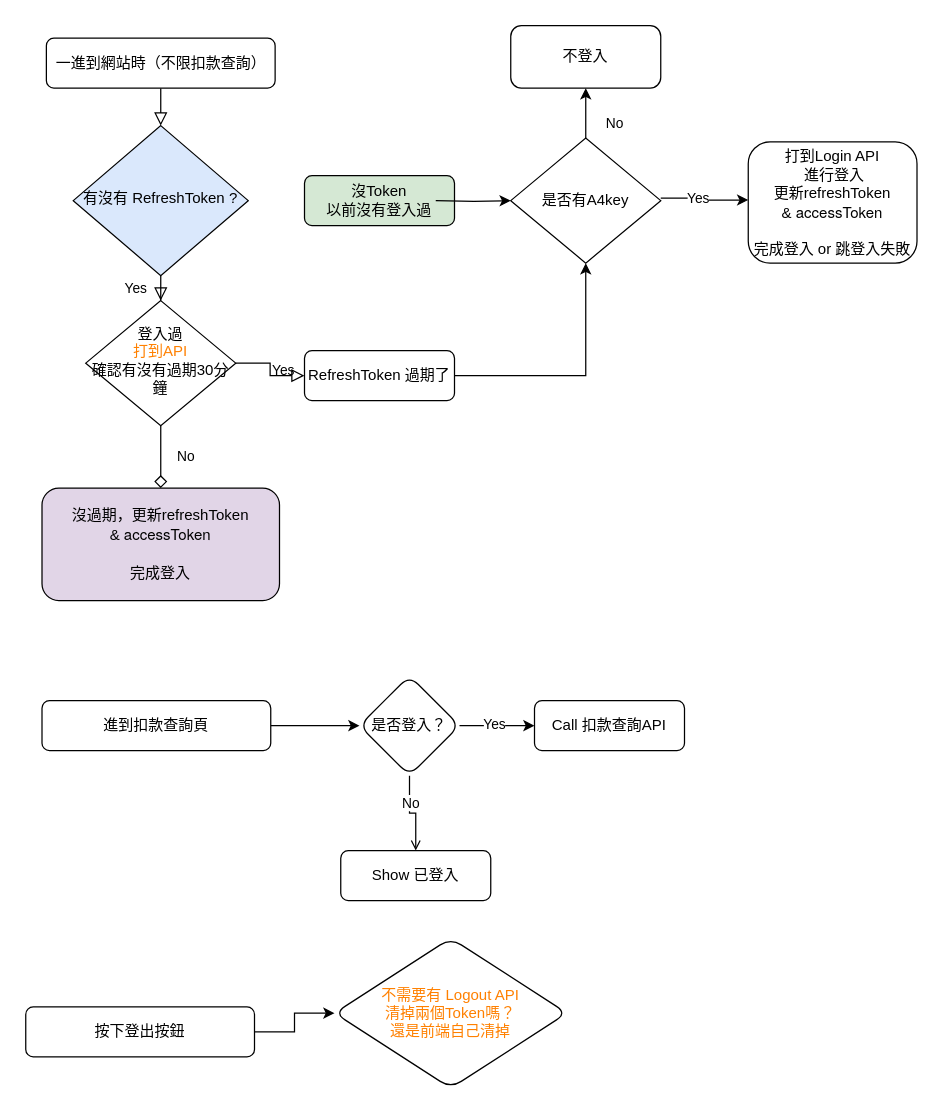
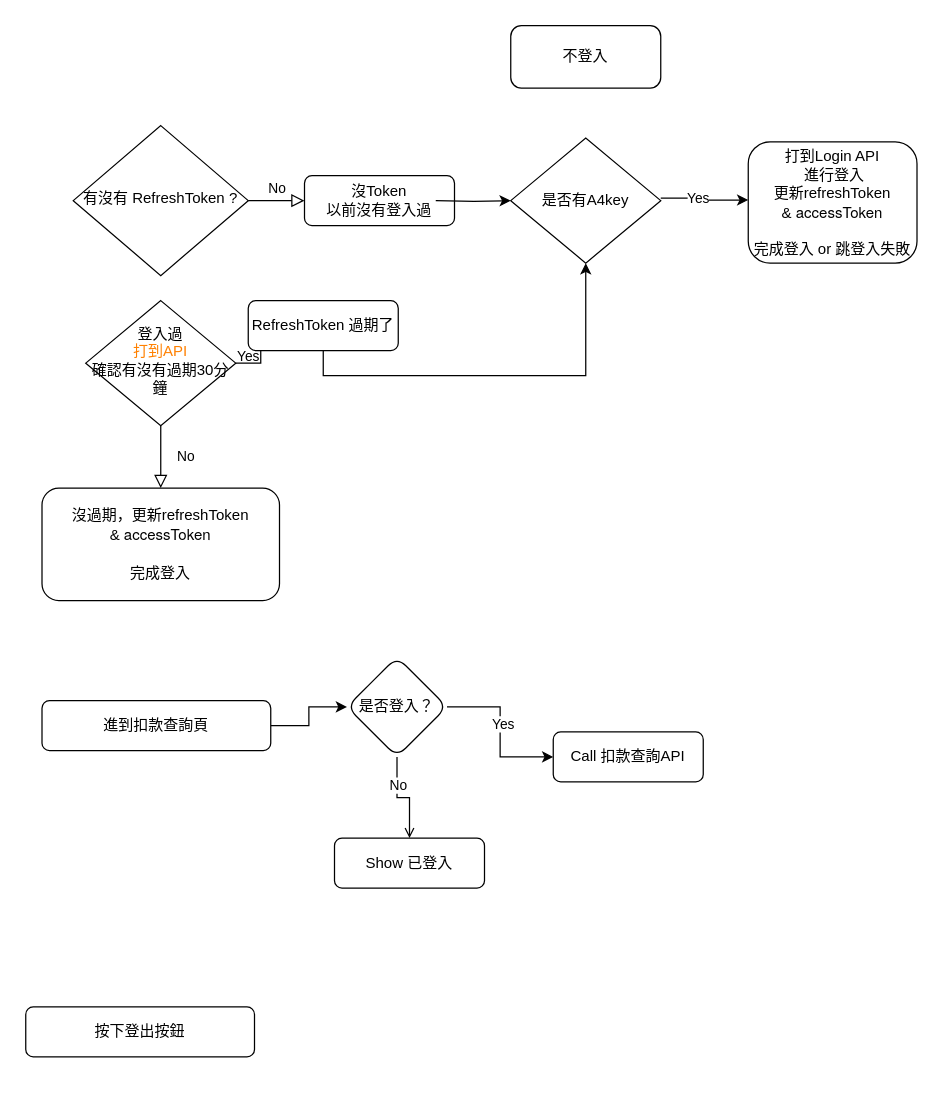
(161, 63) -> none
(161, 101) -> none
(586, 117) -> none
(161, 201) -> (161, 201)
none -> (269, 201)
(379, 201) -> (379, 201)
(161, 295) -> none
(379, 376) -> (323, 326)
(161, 474) -> (161, 474)
(161, 544) -> (161, 544)
(409, 726) -> (397, 707)
(609, 726) -> (628, 757)
(416, 876) -> (409, 863)
(451, 1013) -> none
(294, 1027) -> none
